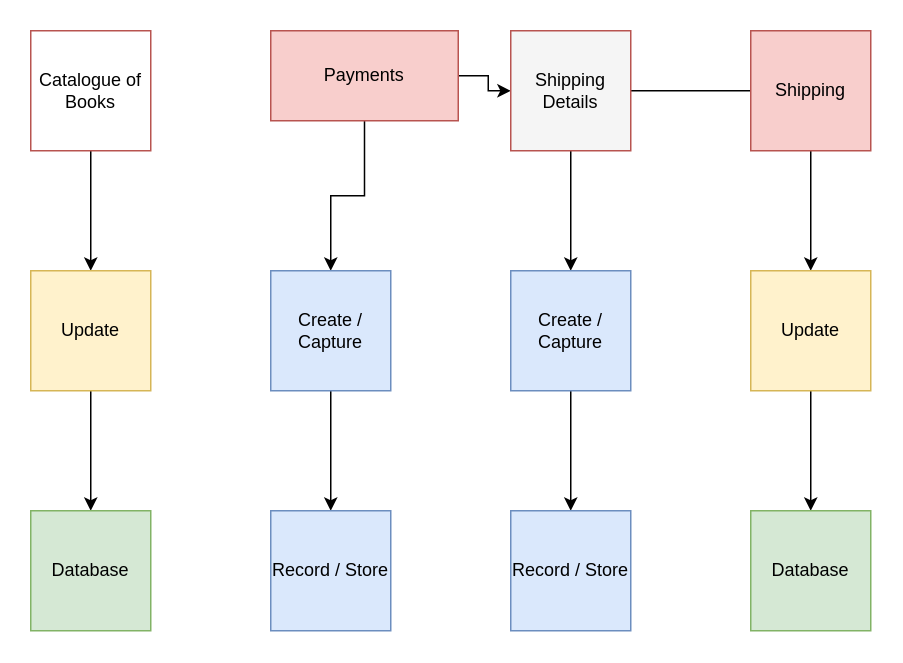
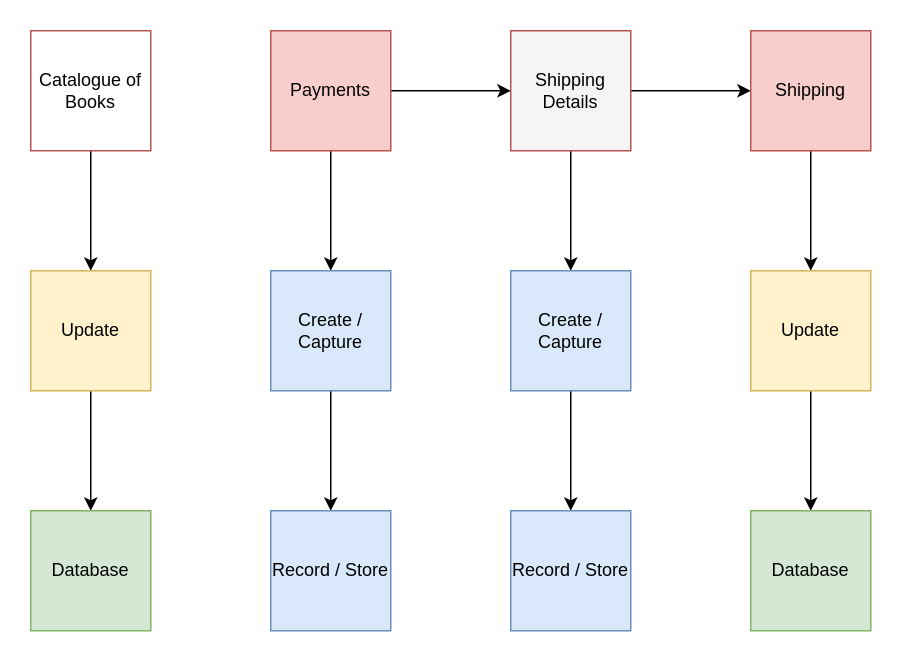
(365, 76) -> (331, 91)
(743, 91) -> (739, 91)
